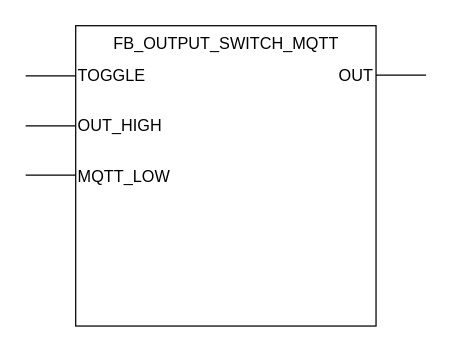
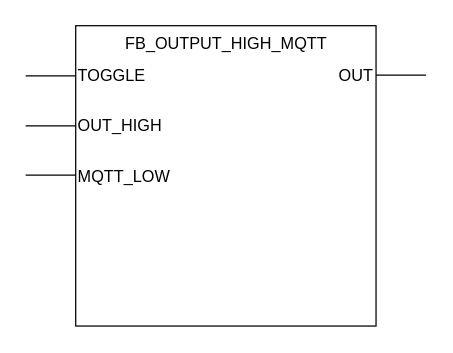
(226, 44) -> (226, 44)
